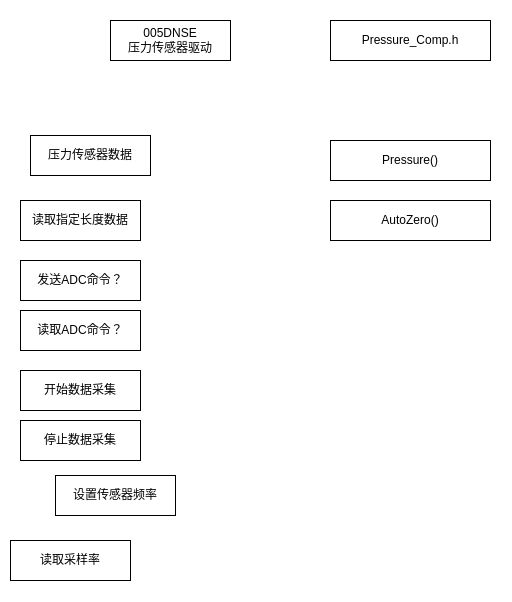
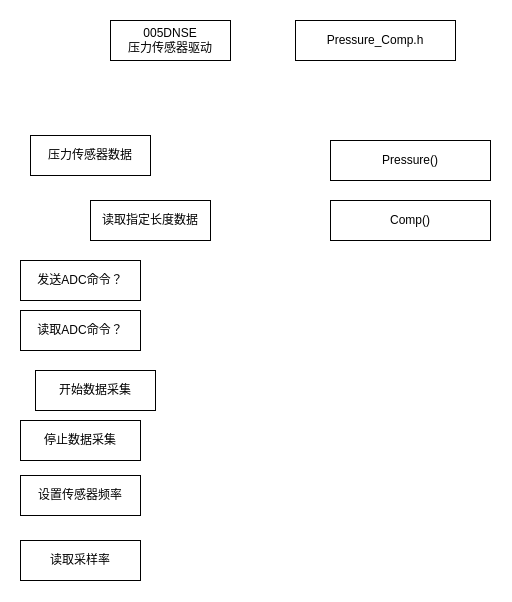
(411, 41) -> (376, 41)
(81, 221) -> (151, 221)
(411, 221) -> (411, 221)
(81, 391) -> (96, 391)
(116, 496) -> (81, 496)
(71, 561) -> (81, 561)
